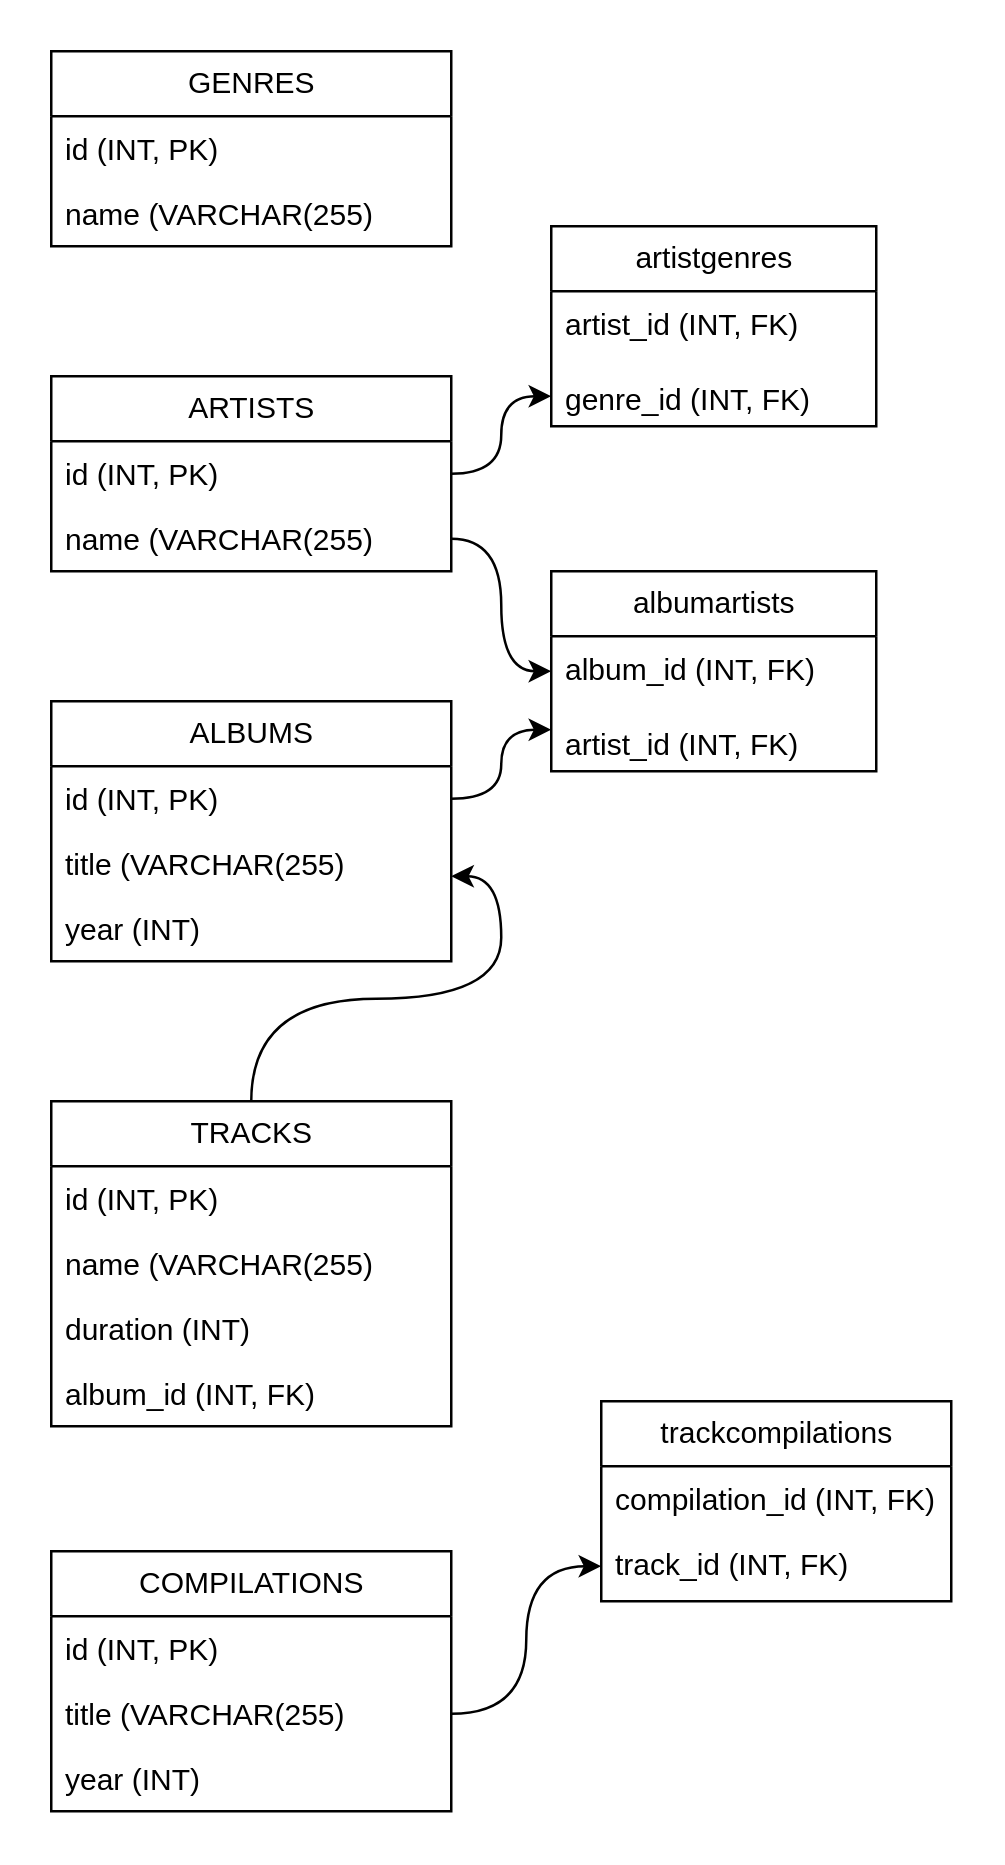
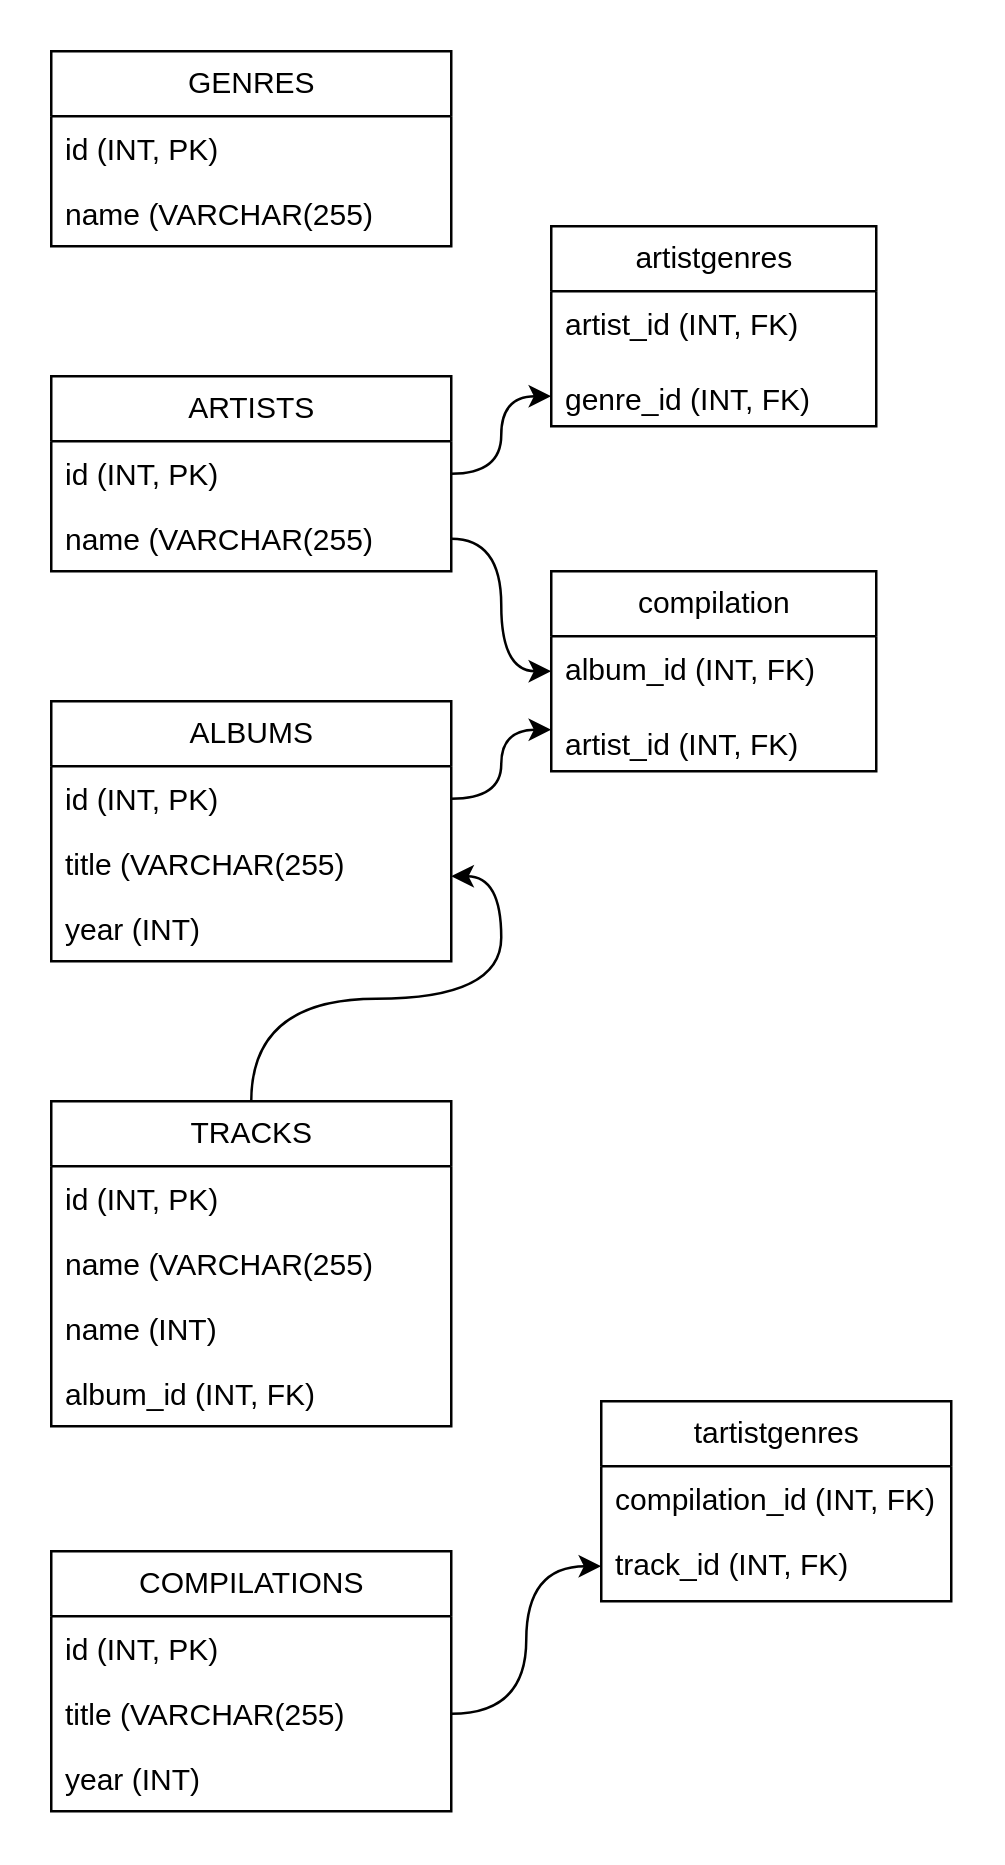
(715, 604) -> (715, 604)
(180, 1332) -> (150, 1332)
(778, 1434) -> (778, 1434)
